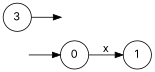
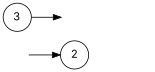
(75, 55) -> (75, 55)
(137, 55) -> none
